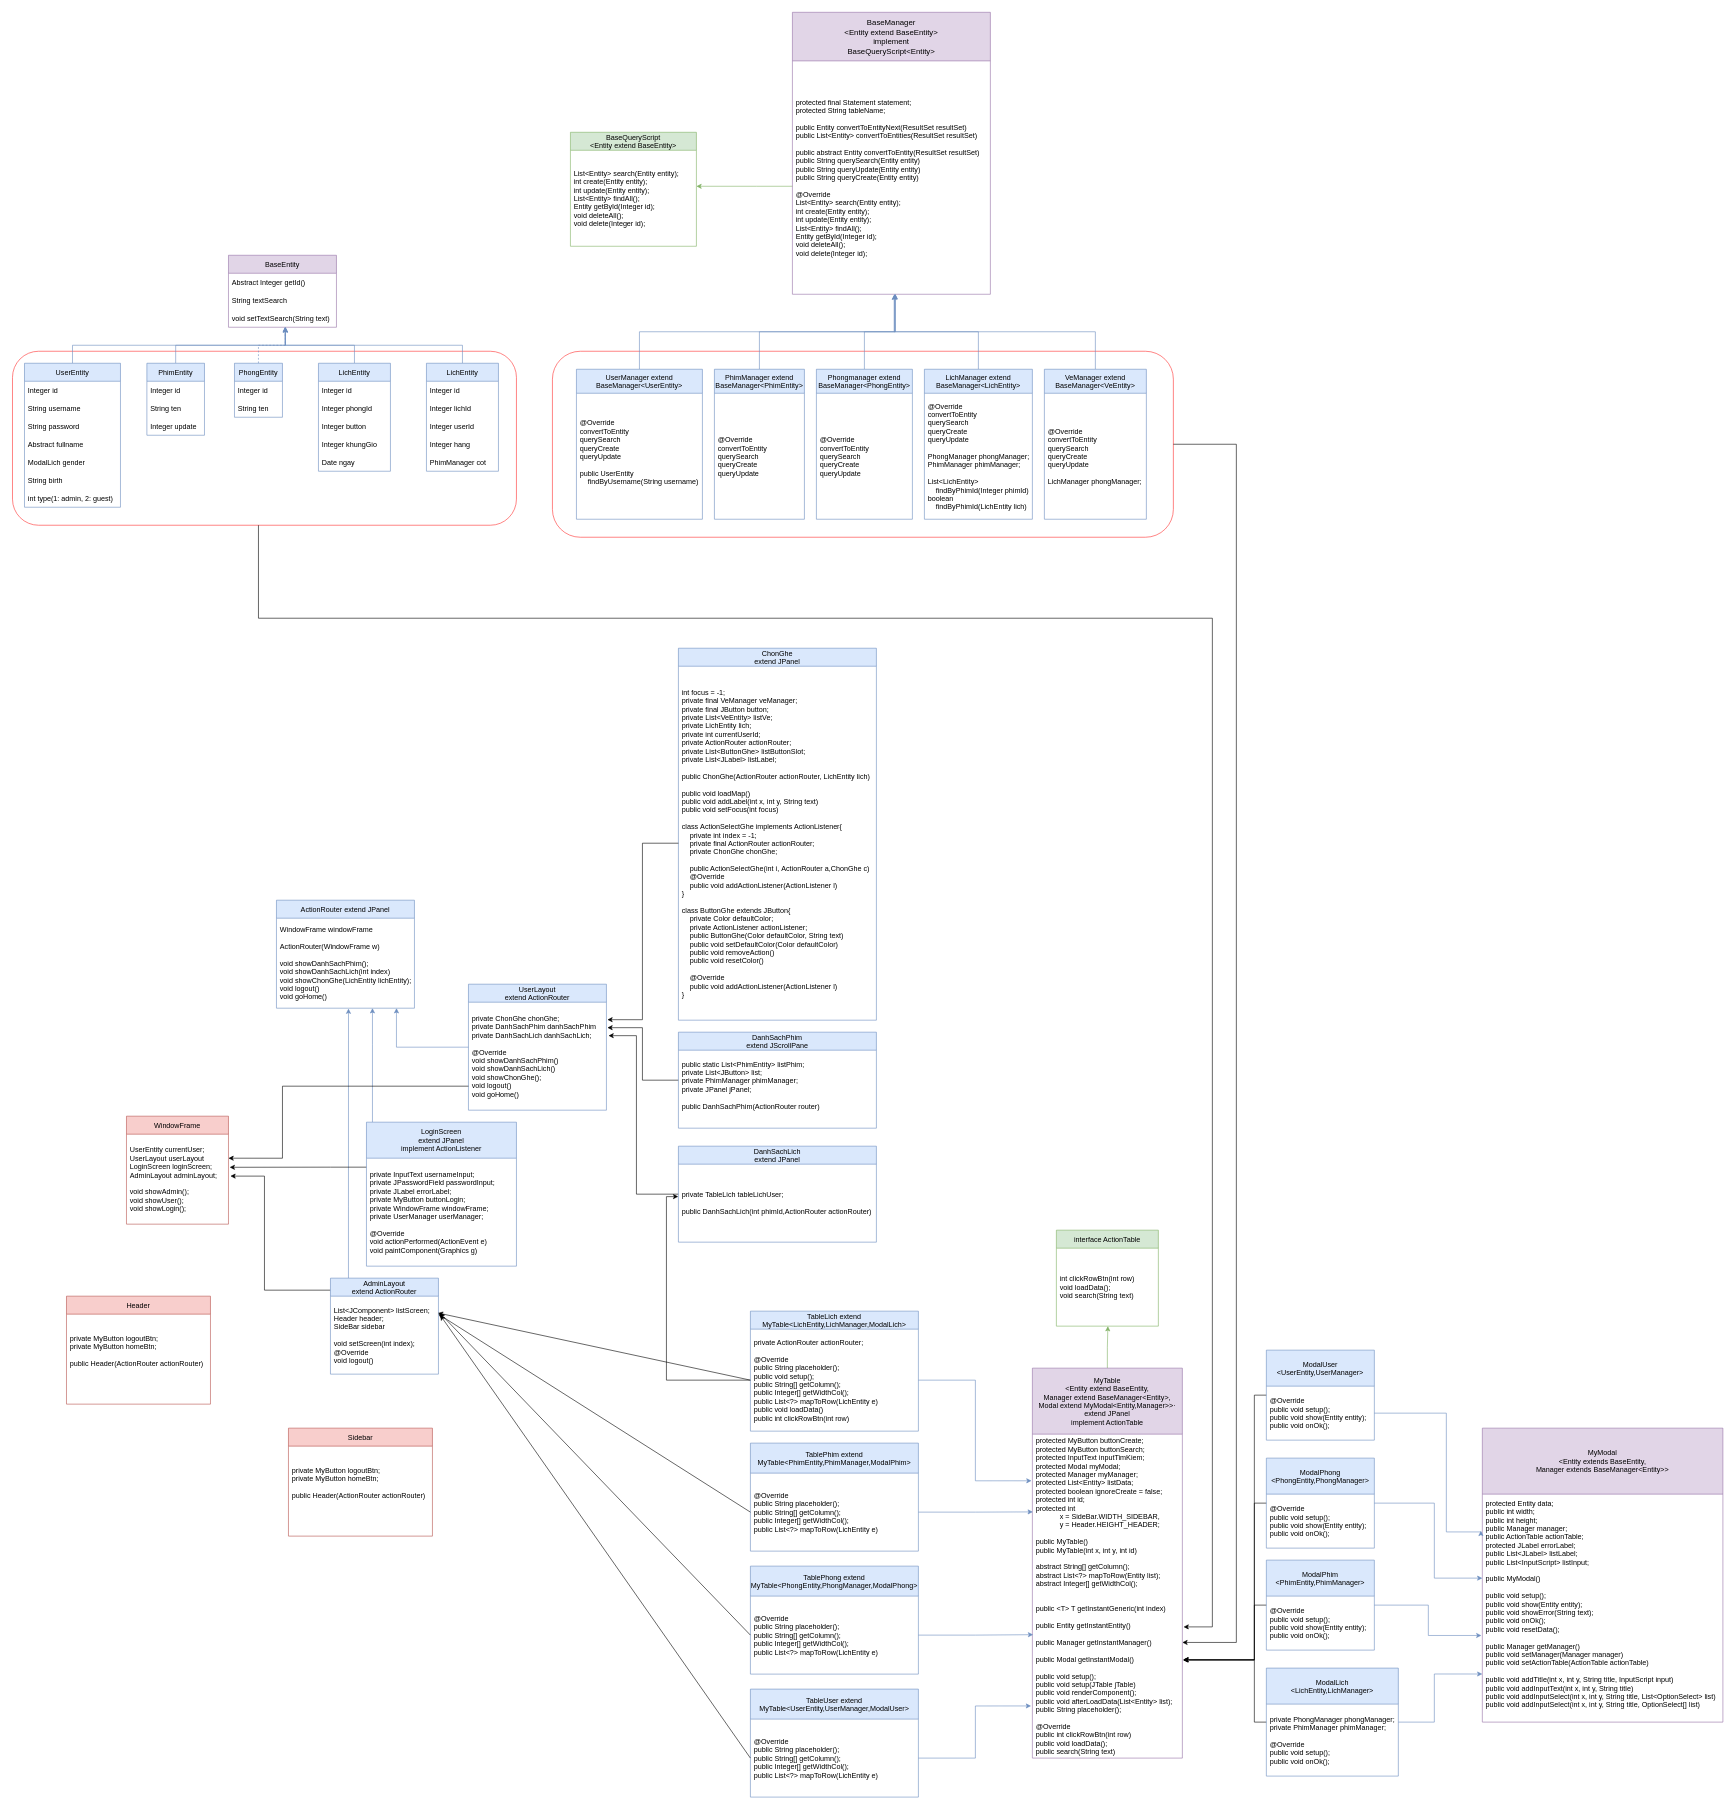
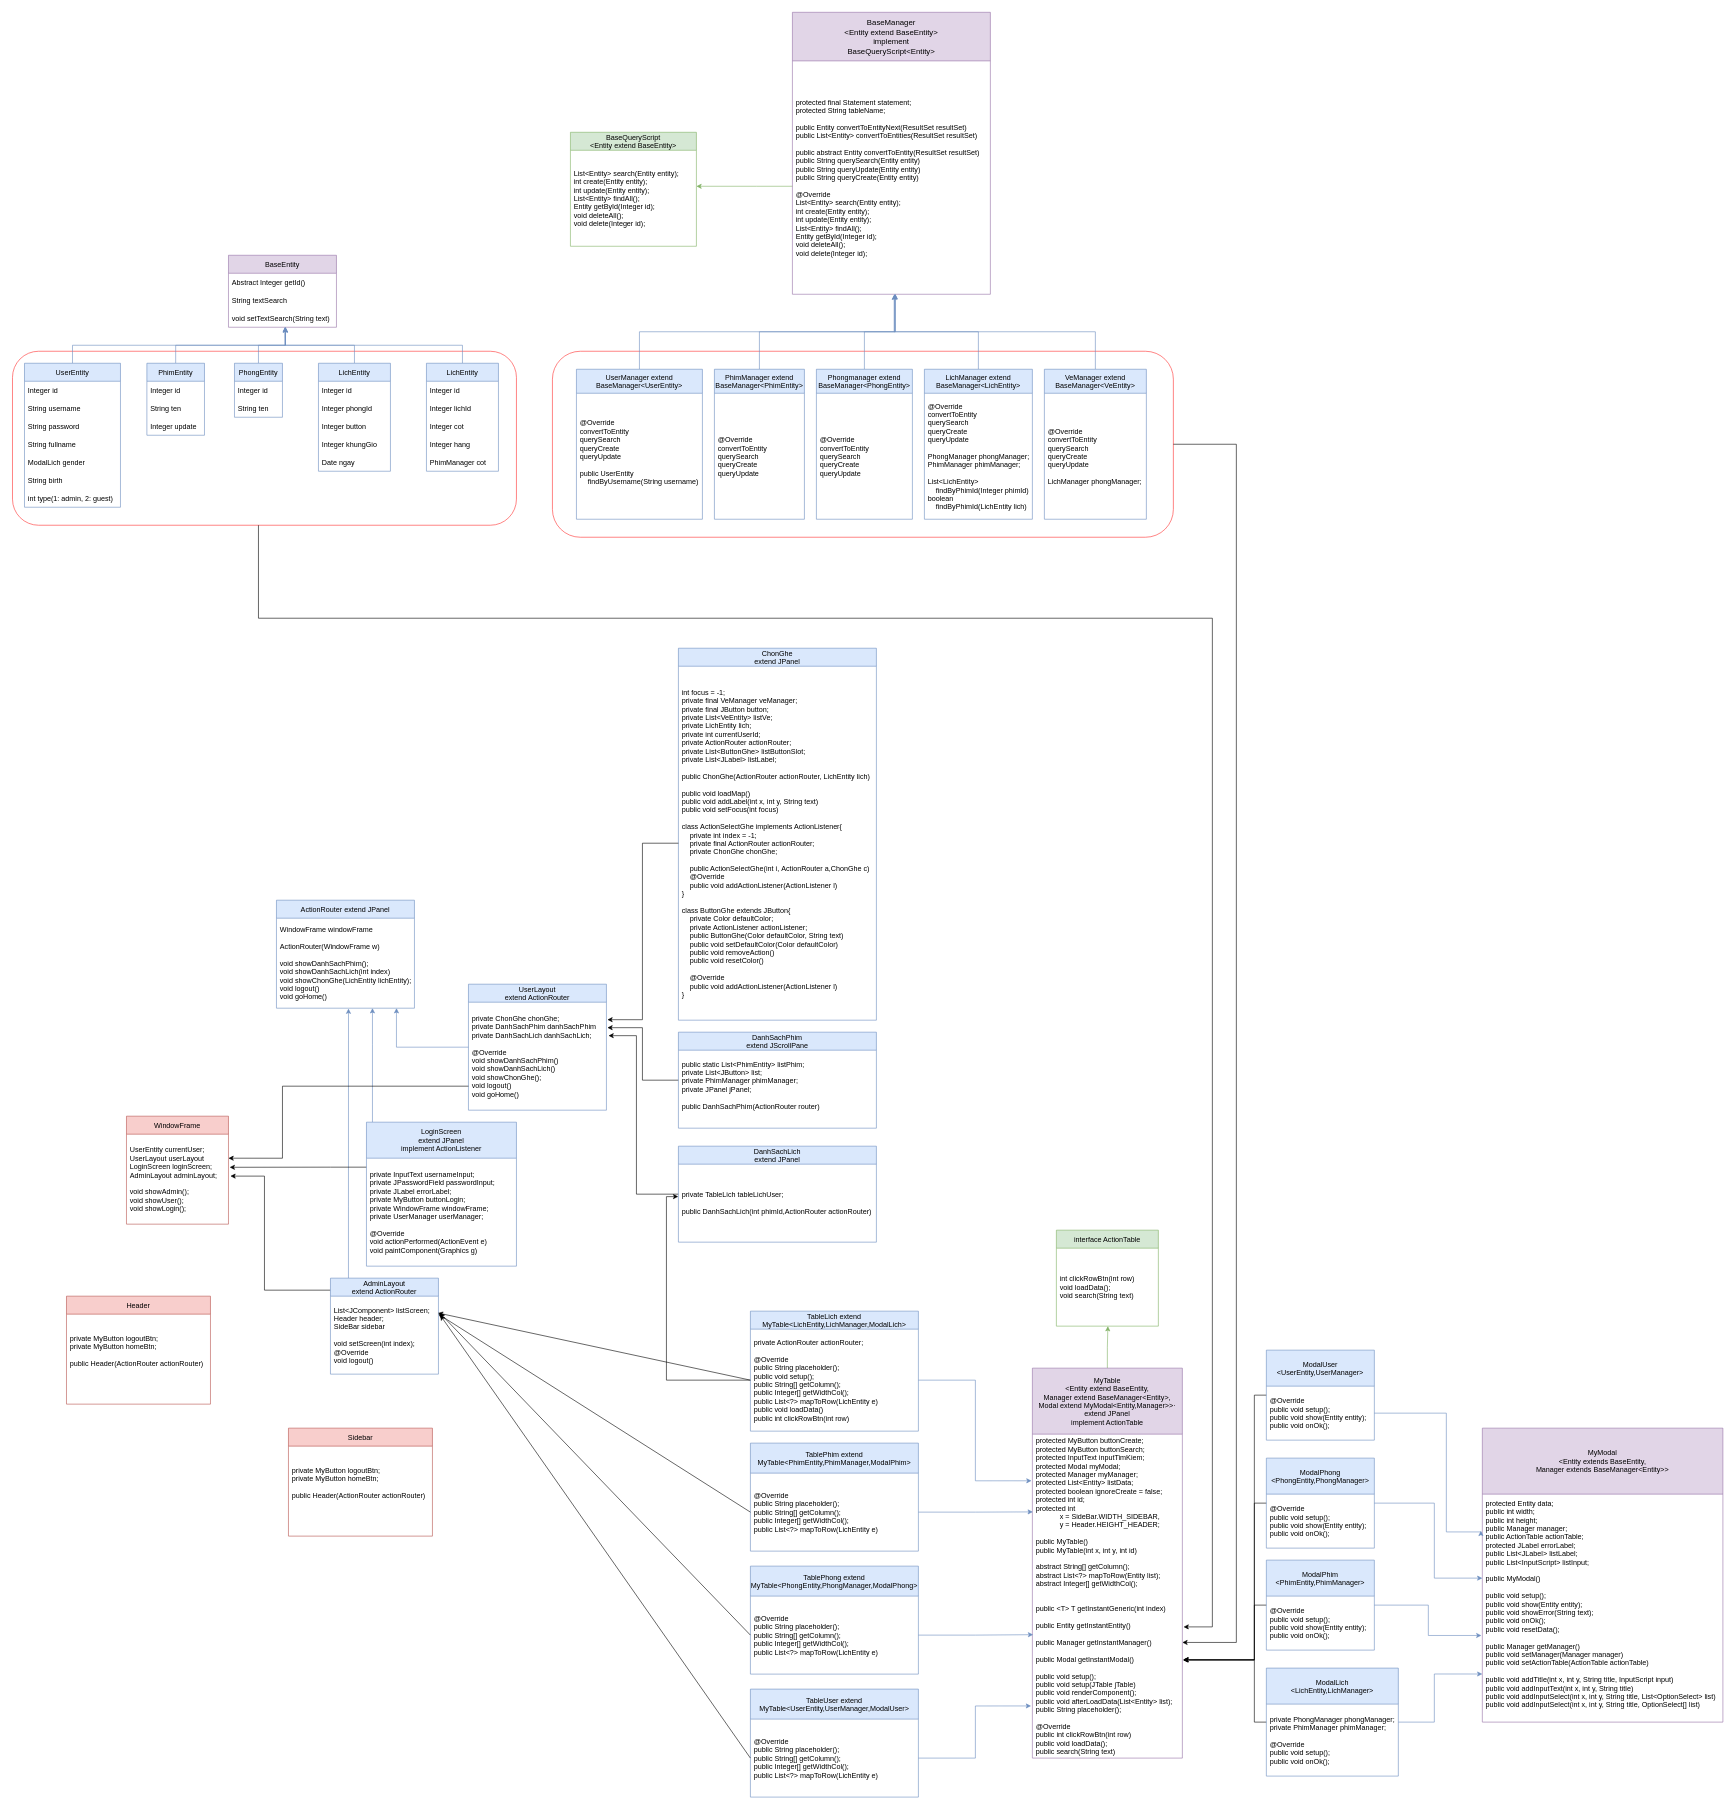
(258, 355) -> (258, 355)
(457, 427) -> (451, 427)
(59, 445) -> (54, 445)
